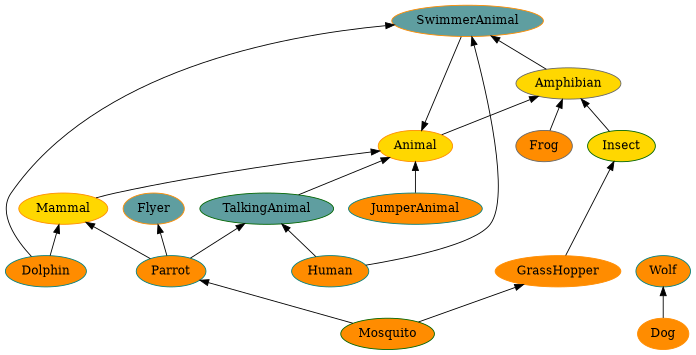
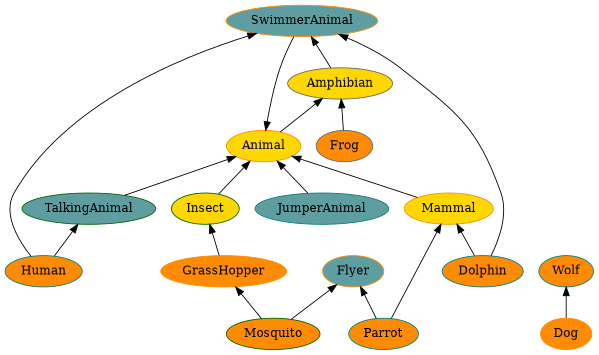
(598, 118) -> (231, 181)
(415, 209) -> (322, 209)
(214, 243) -> none
(281, 303) -> (310, 305)
